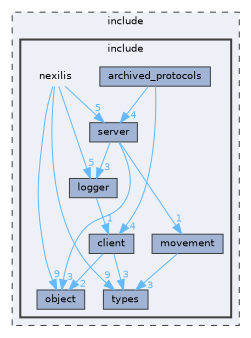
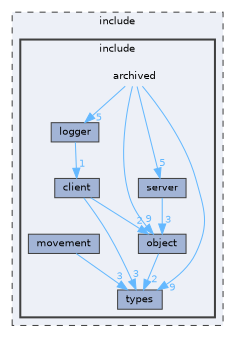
(56, 77) -> (135, 77)
(155, 77) -> none
(105, 155) -> none
(152, 190) -> none
none -> (153, 267)
